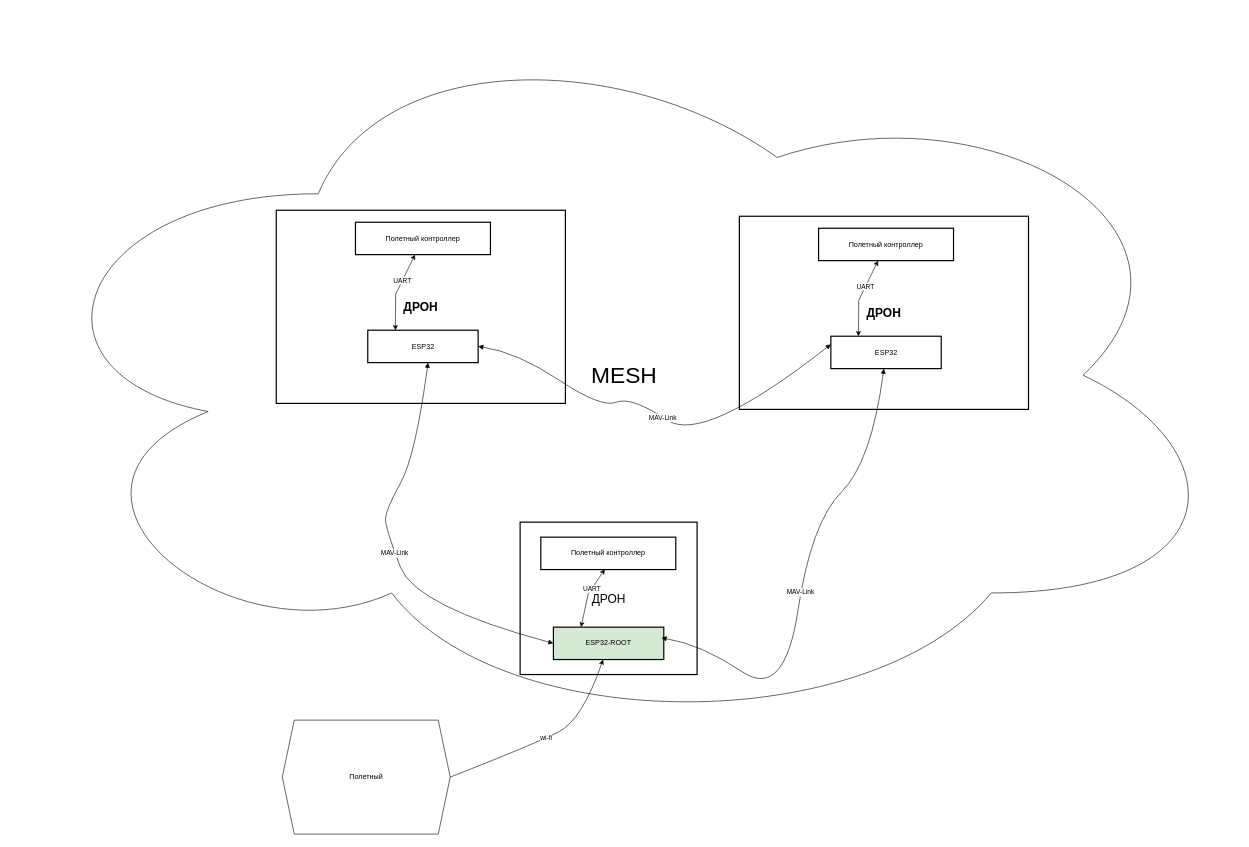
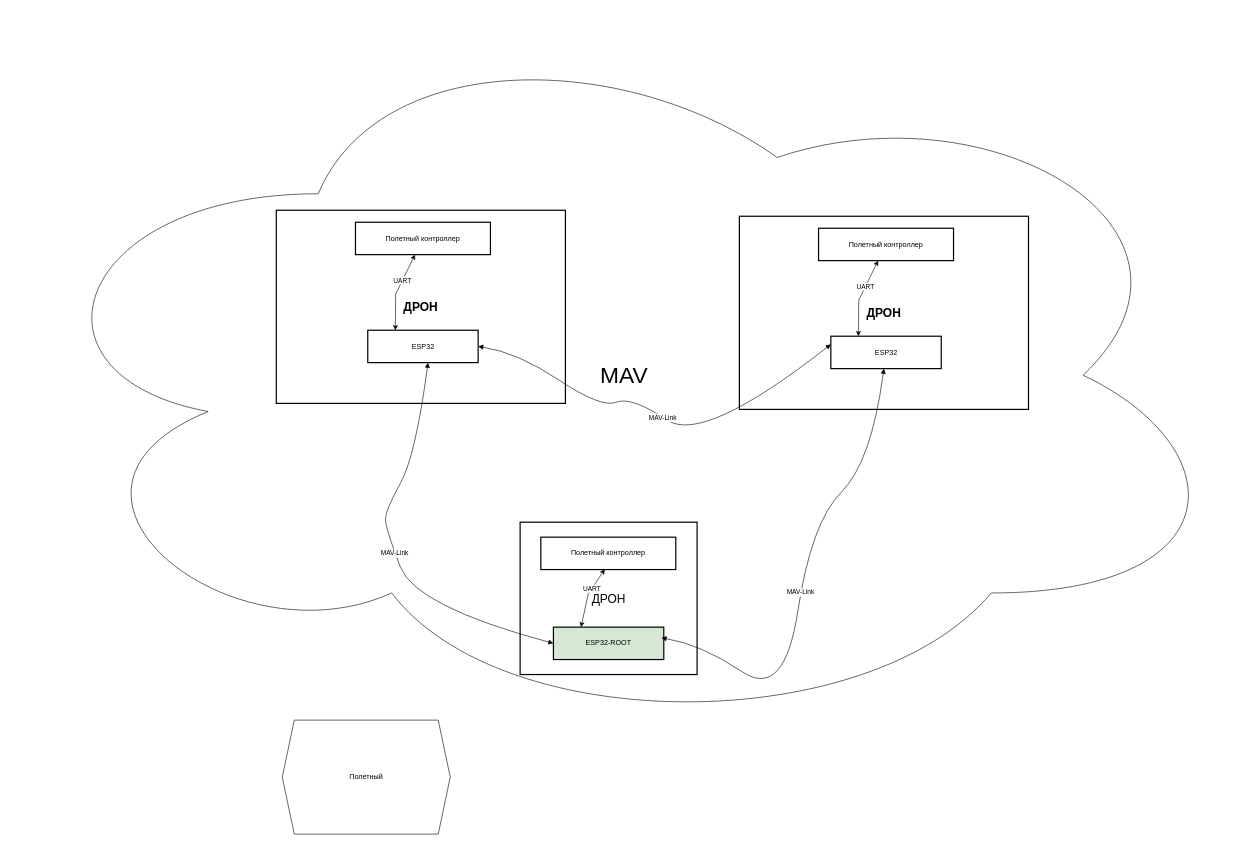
(624, 375) -> (624, 375)
(541, 740) -> none
